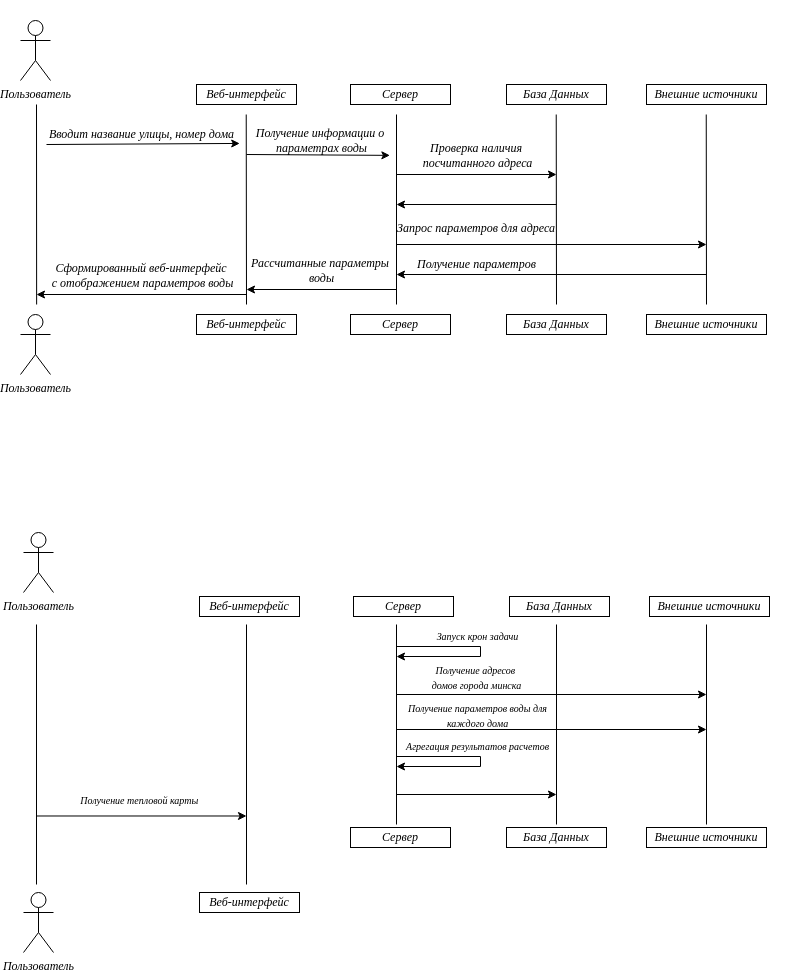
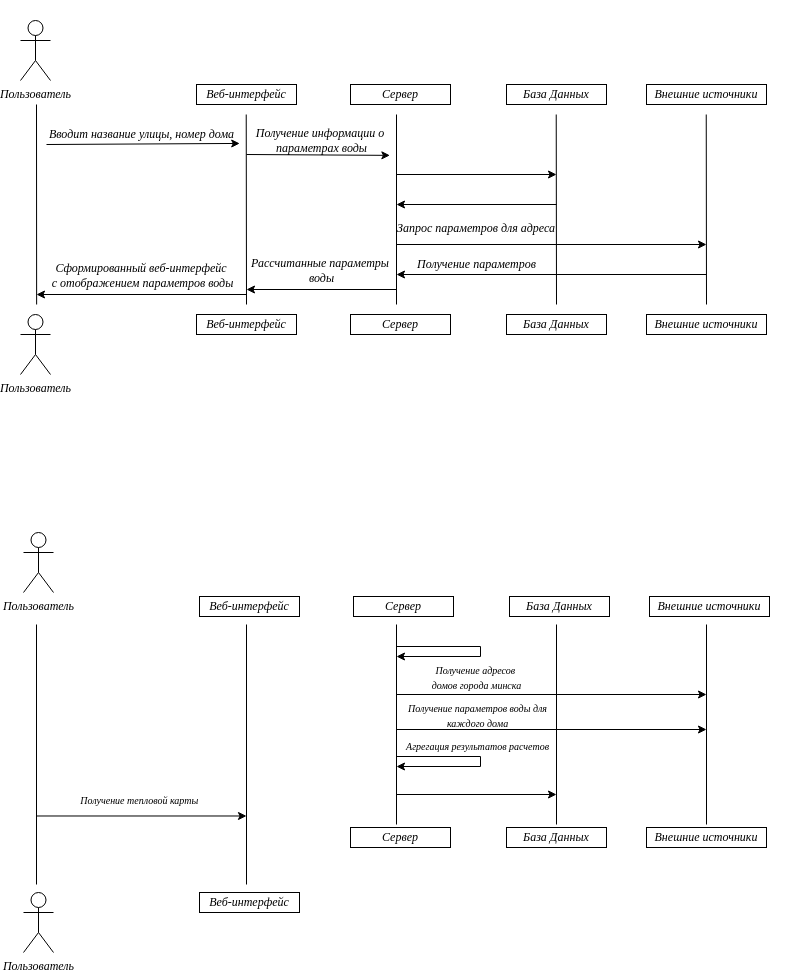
(478, 155) -> none
(477, 637) -> none
